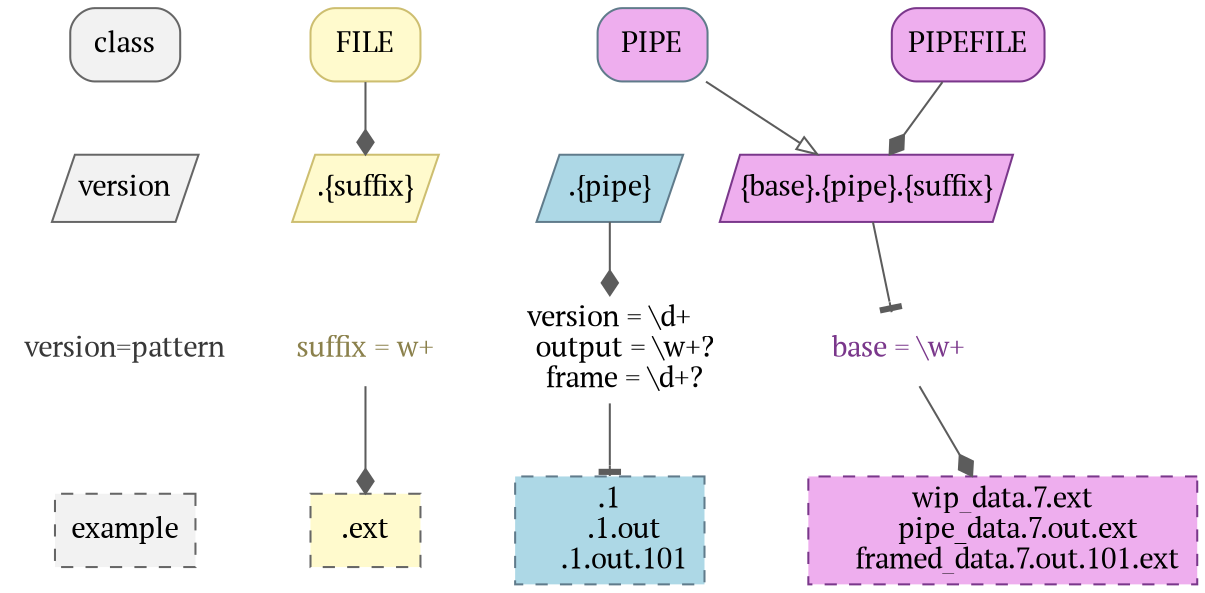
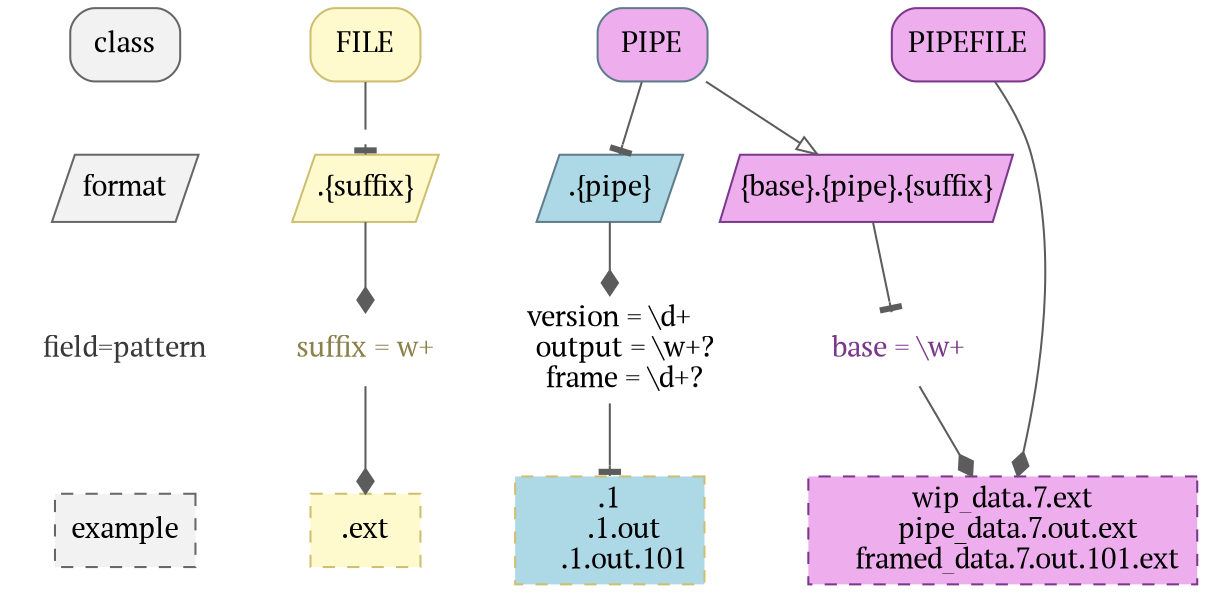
(365, 106) -> (365, 106)
(923, 108) -> (1045, 263)
none -> (632, 113)
(125, 188) -> (125, 188)
none -> (365, 255)
(125, 349) -> (125, 349)
(365, 530) -> (365, 530)
(610, 530) -> (610, 530)
